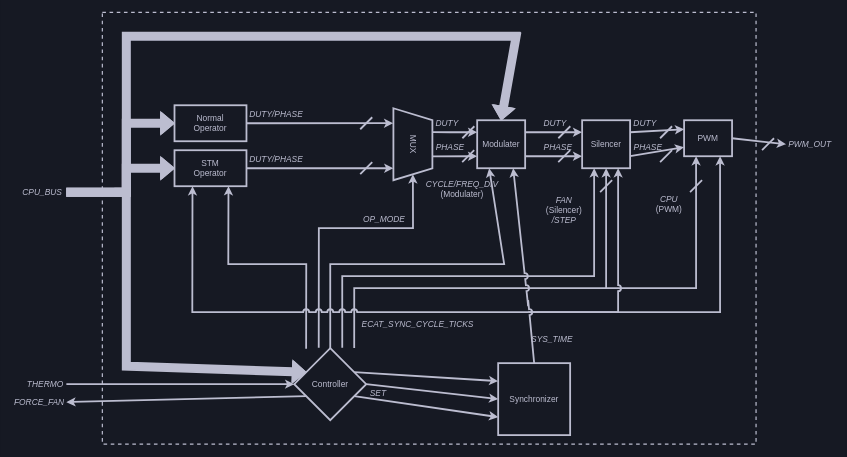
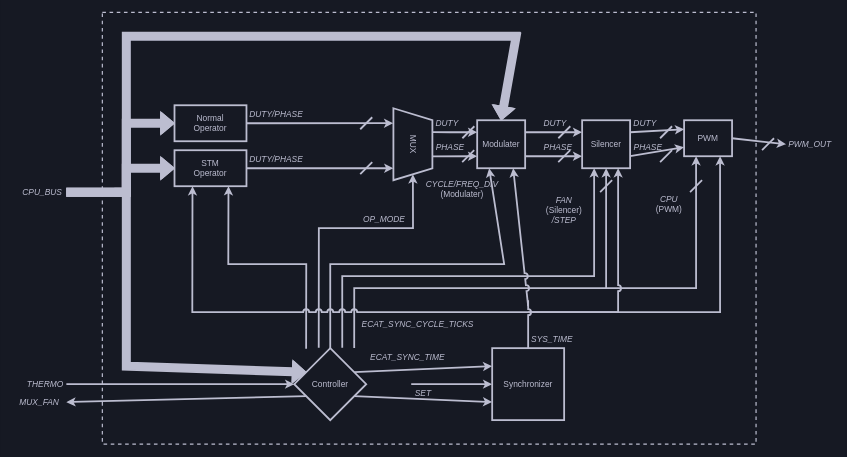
none -> (408, 357)
(378, 393) -> (423, 393)
(534, 399) -> (528, 384)
(39, 402) -> (39, 402)
